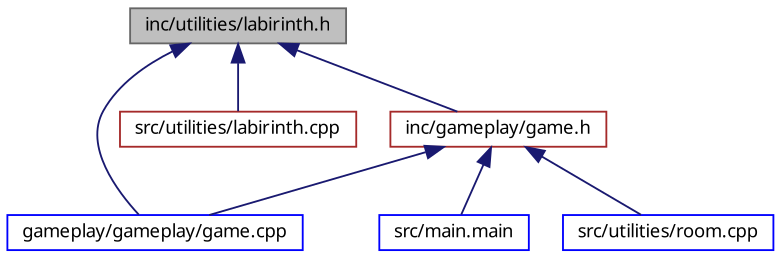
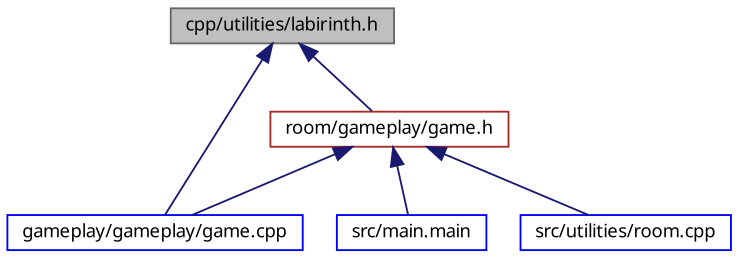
(238, 26) -> (282, 26)
(238, 129) -> none
(498, 129) -> (389, 129)
